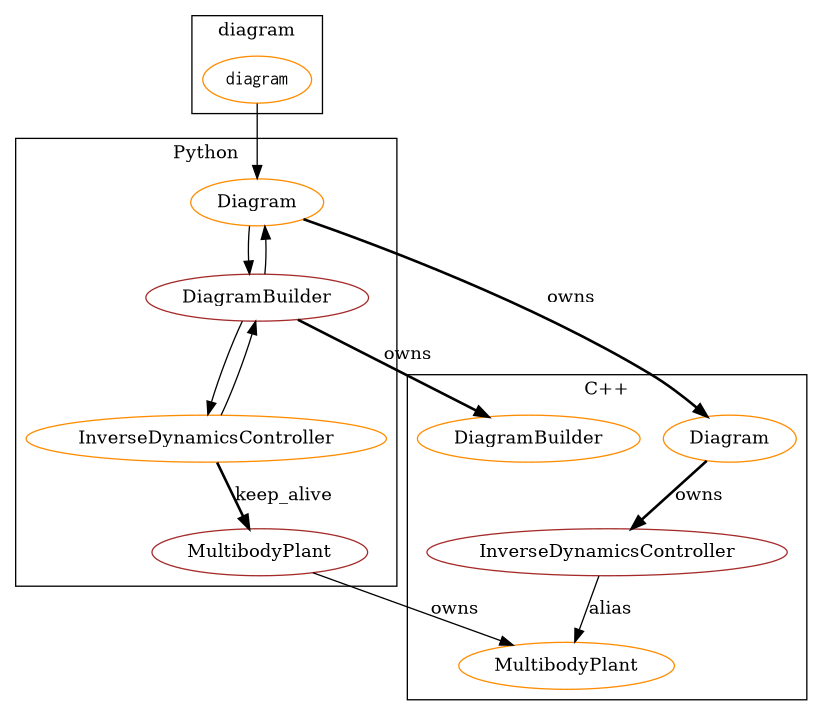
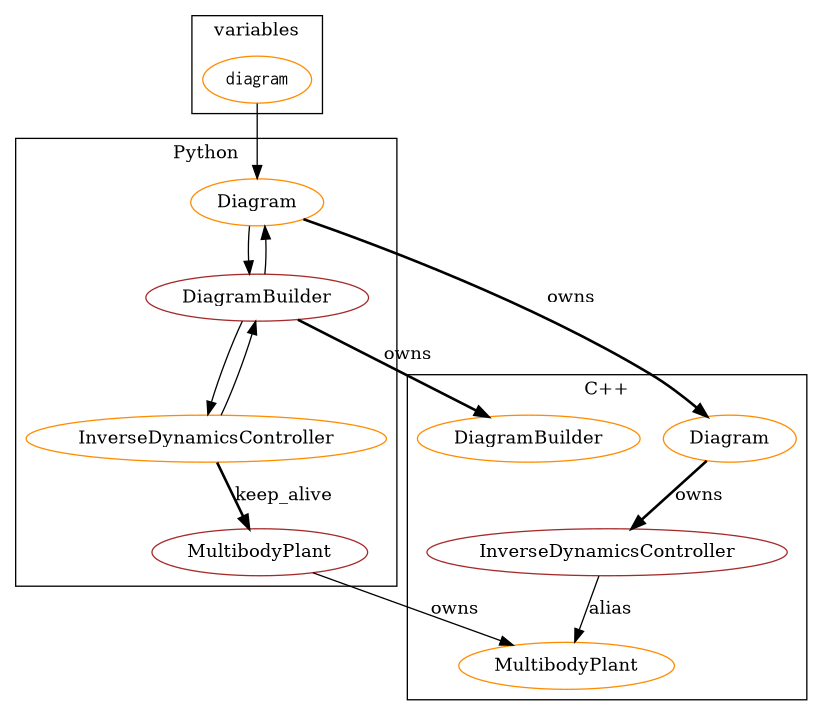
(257, 31) -> (257, 31)
